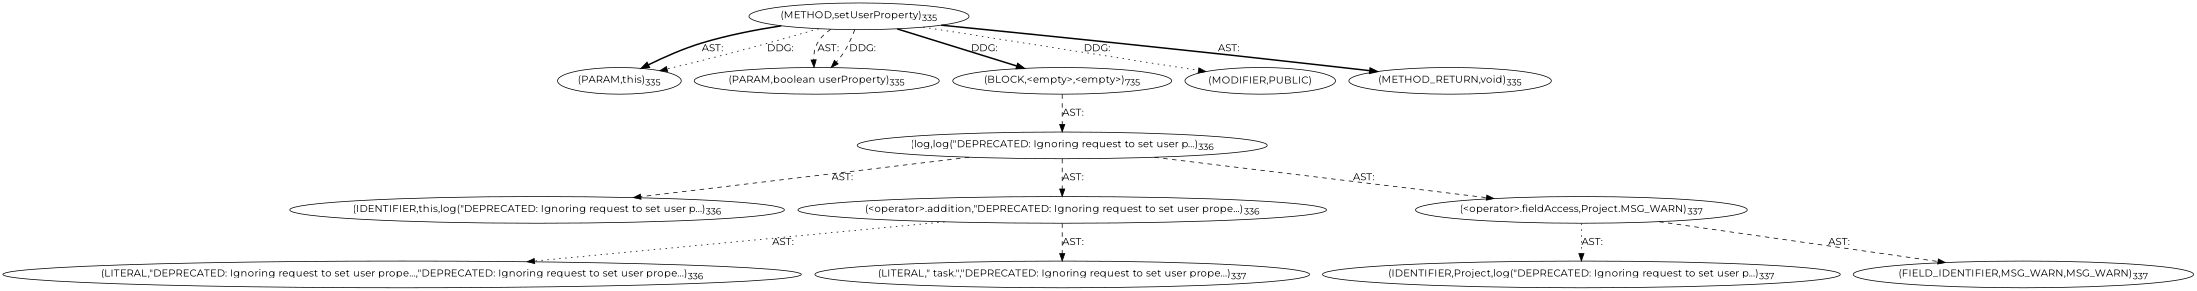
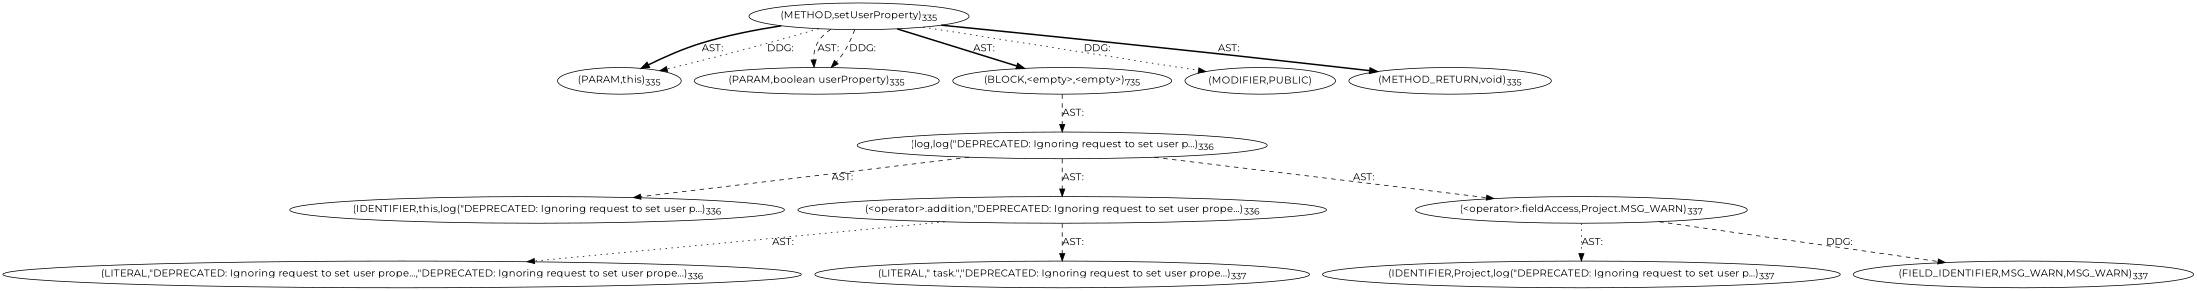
(986, 49) -> (986, 49)
(1841, 242) -> (1841, 242)
